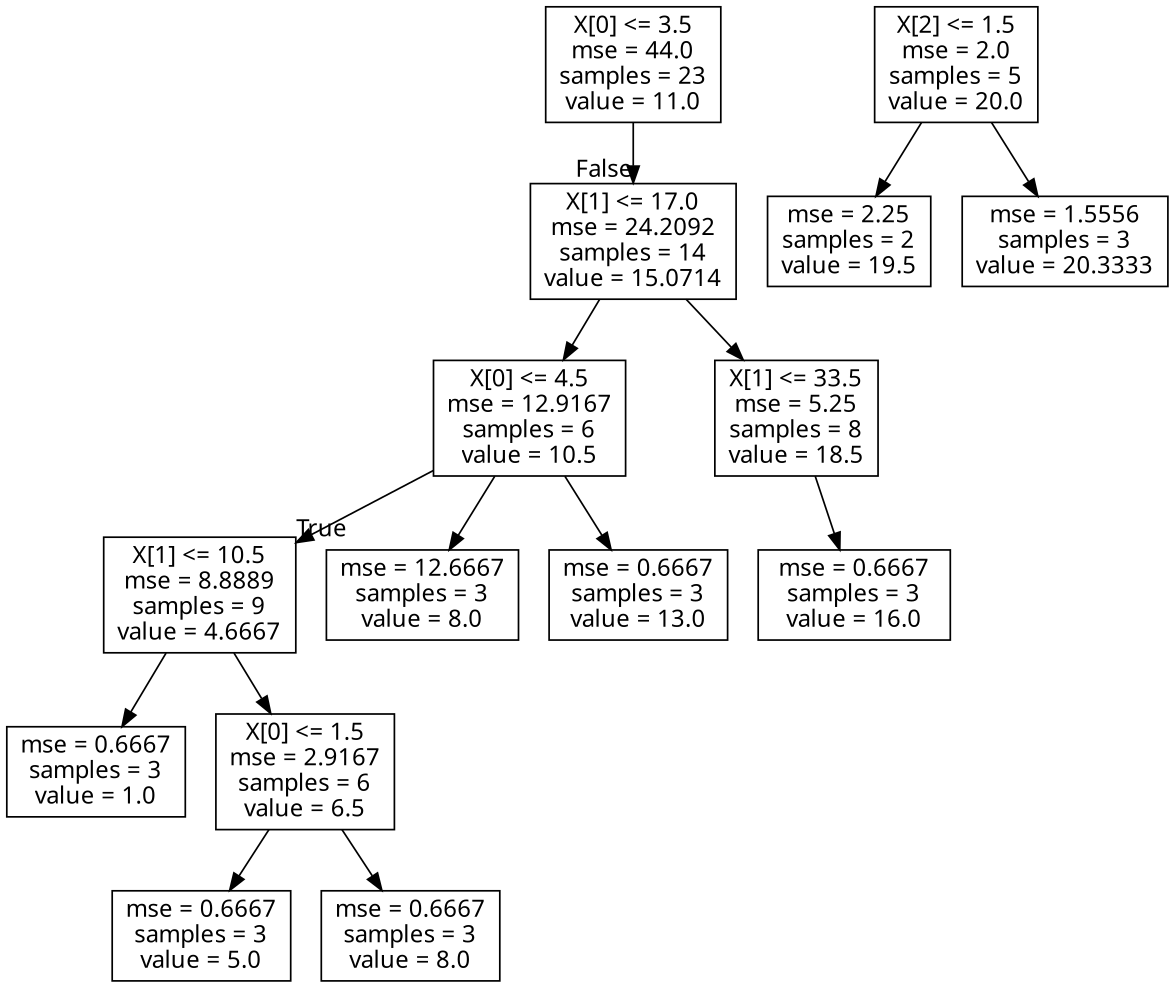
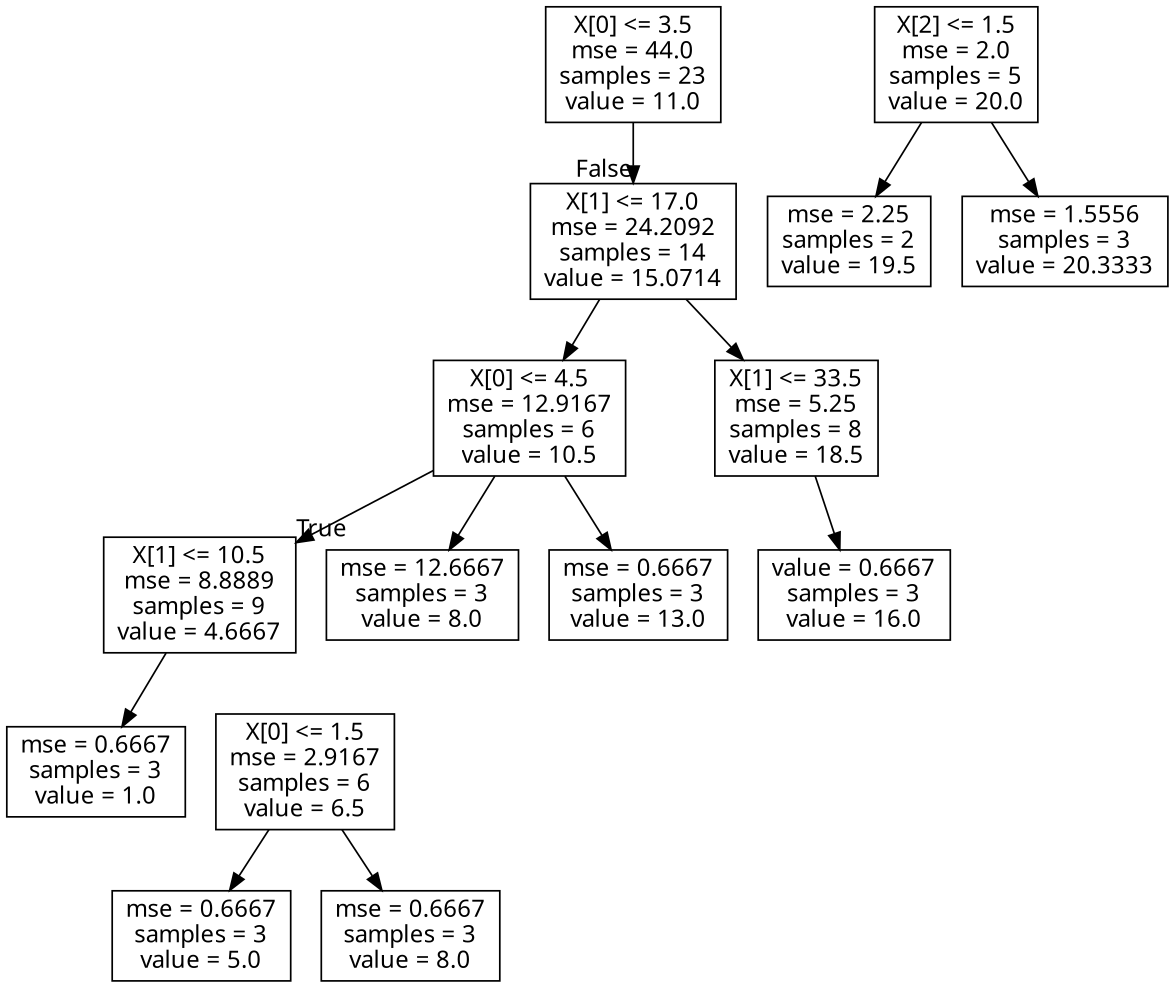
(854, 595) -> (854, 595)
(248, 676) -> none
